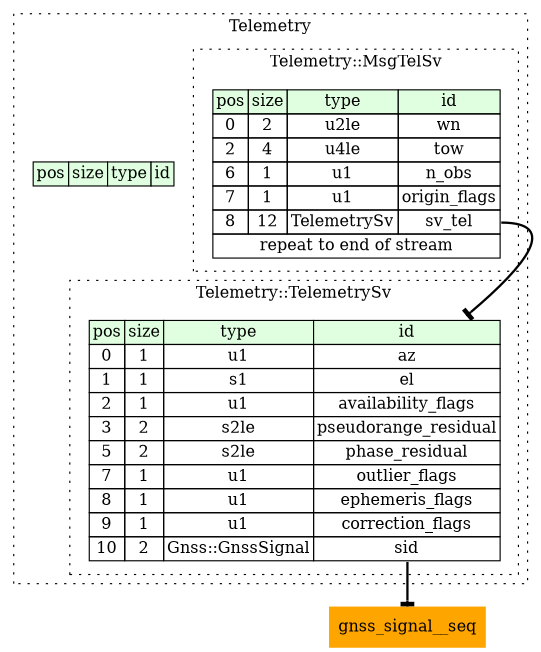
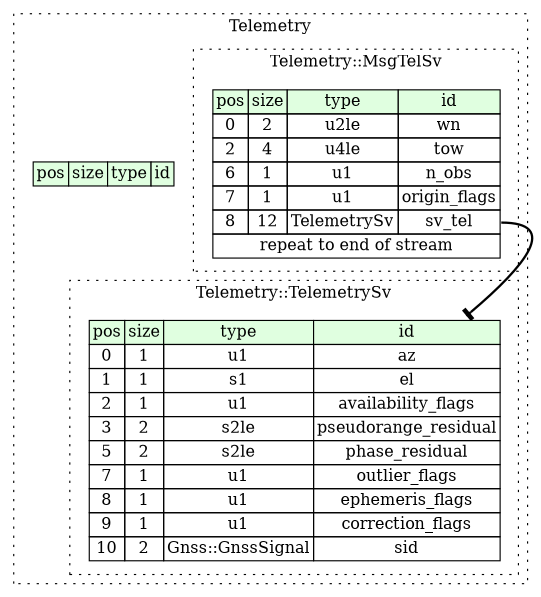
(407, 627) -> none
